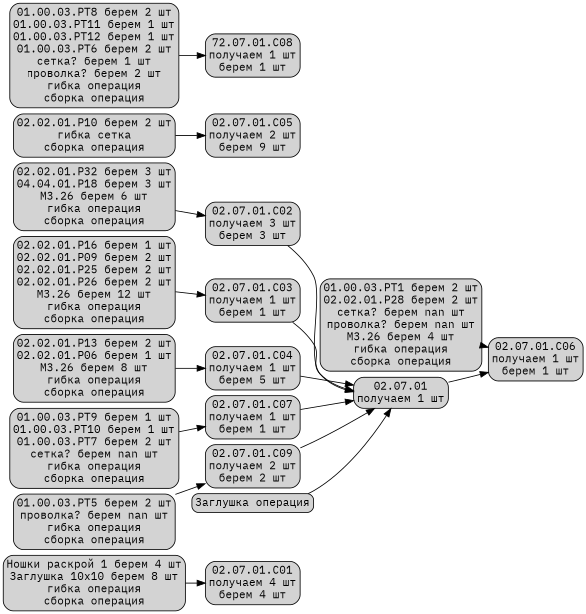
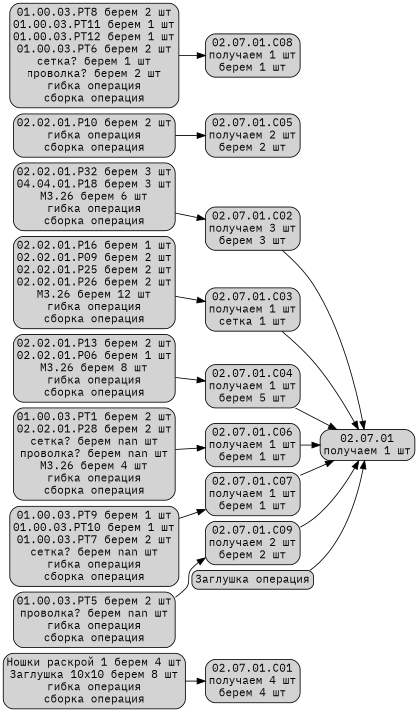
(253, 56) -> (253, 56)
(94, 136) -> (94, 136)
(253, 136) -> (253, 136)
(253, 301) -> (253, 310)
(464, 378) -> (306, 445)
